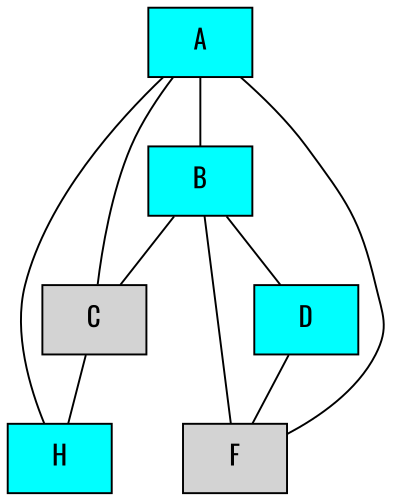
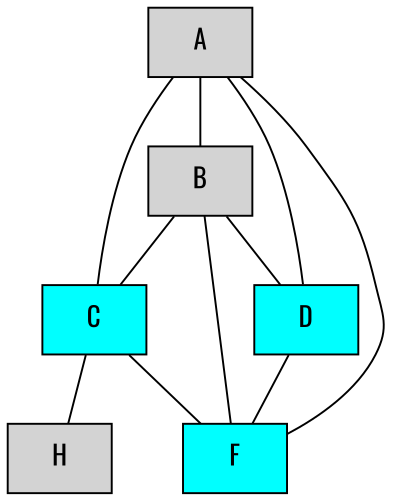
(200, 42) -> (200, 42)
(200, 181) -> (200, 181)
(44, 233) -> (280, 175)
(94, 320) -> (94, 320)
none -> (165, 389)
(60, 458) -> (60, 458)
(235, 458) -> (235, 458)
